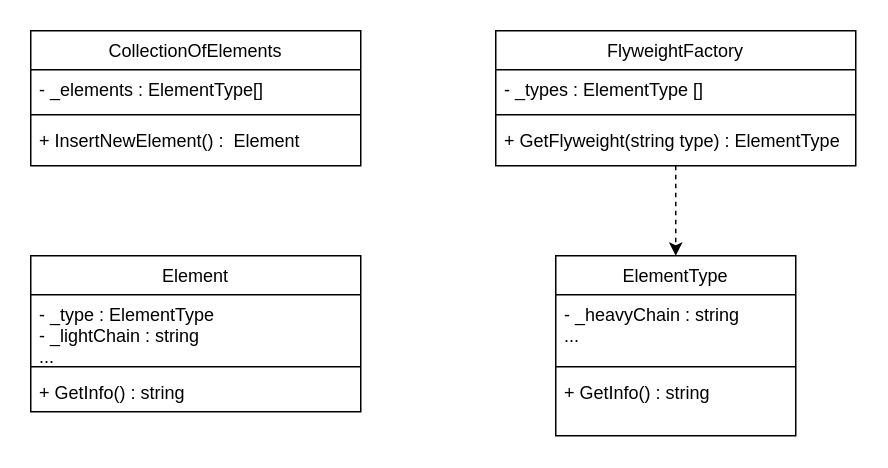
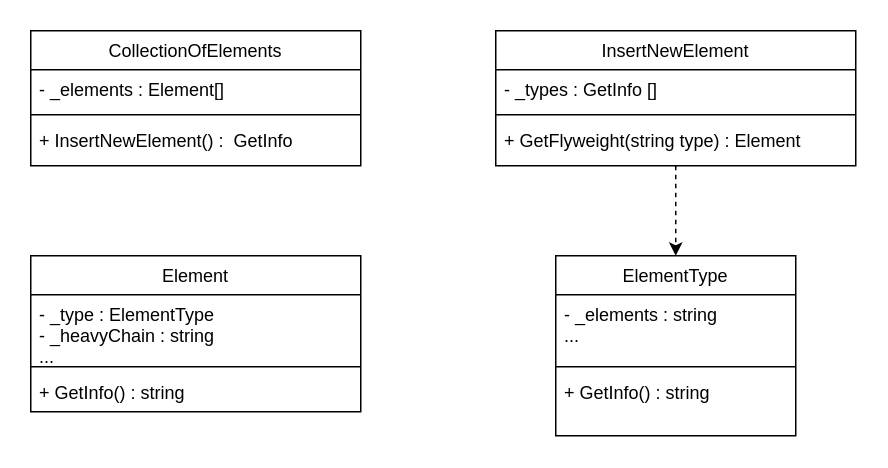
(675, 51) -> (675, 51)
(161, 90) -> (141, 90)
(616, 90) -> (598, 90)
(181, 141) -> (184, 141)
(690, 141) -> (669, 141)
(133, 315) -> (133, 315)
(661, 315) -> (651, 315)
